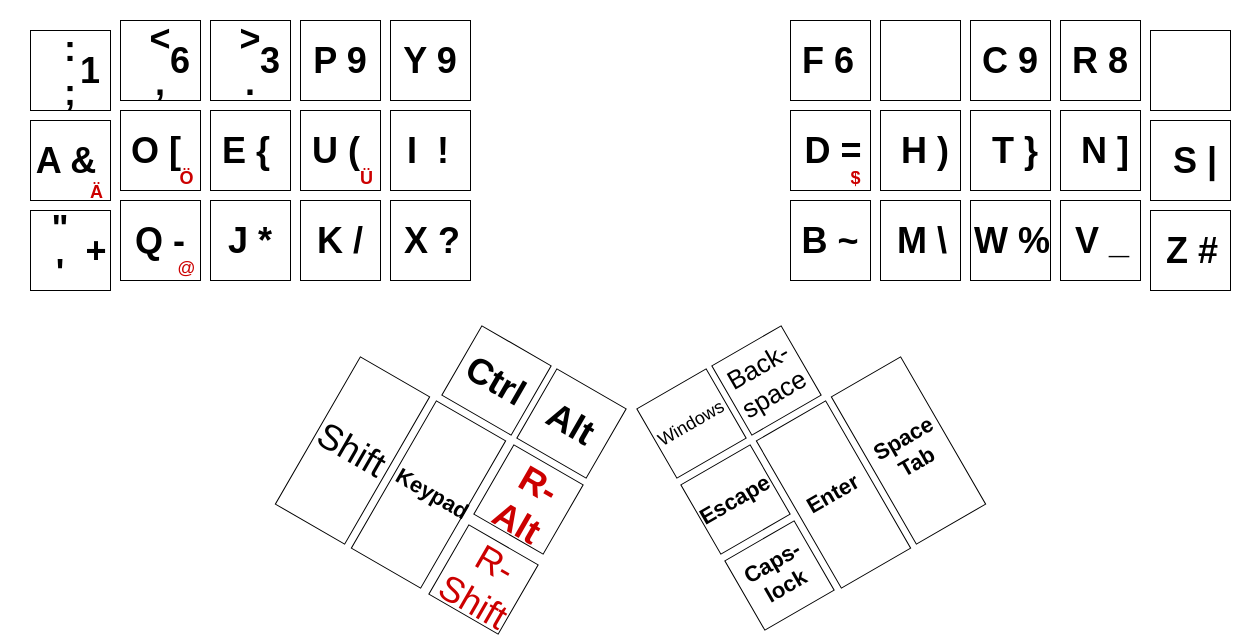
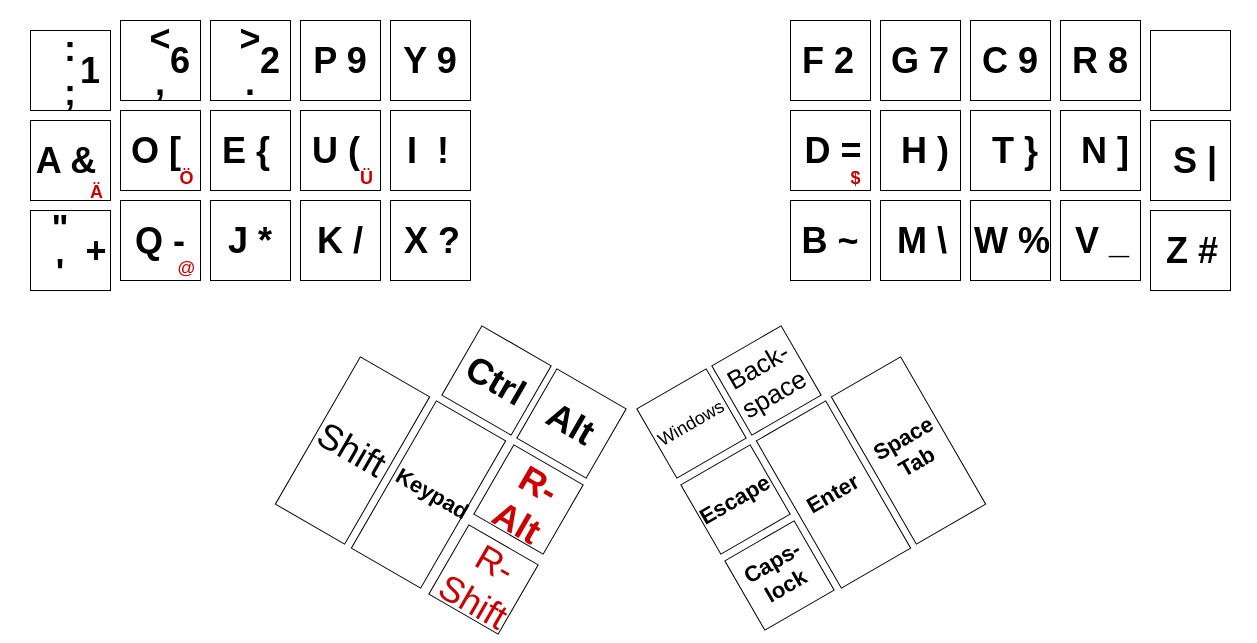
(251, 61) -> (251, 61)
(829, 61) -> (829, 61)
none -> (921, 61)
